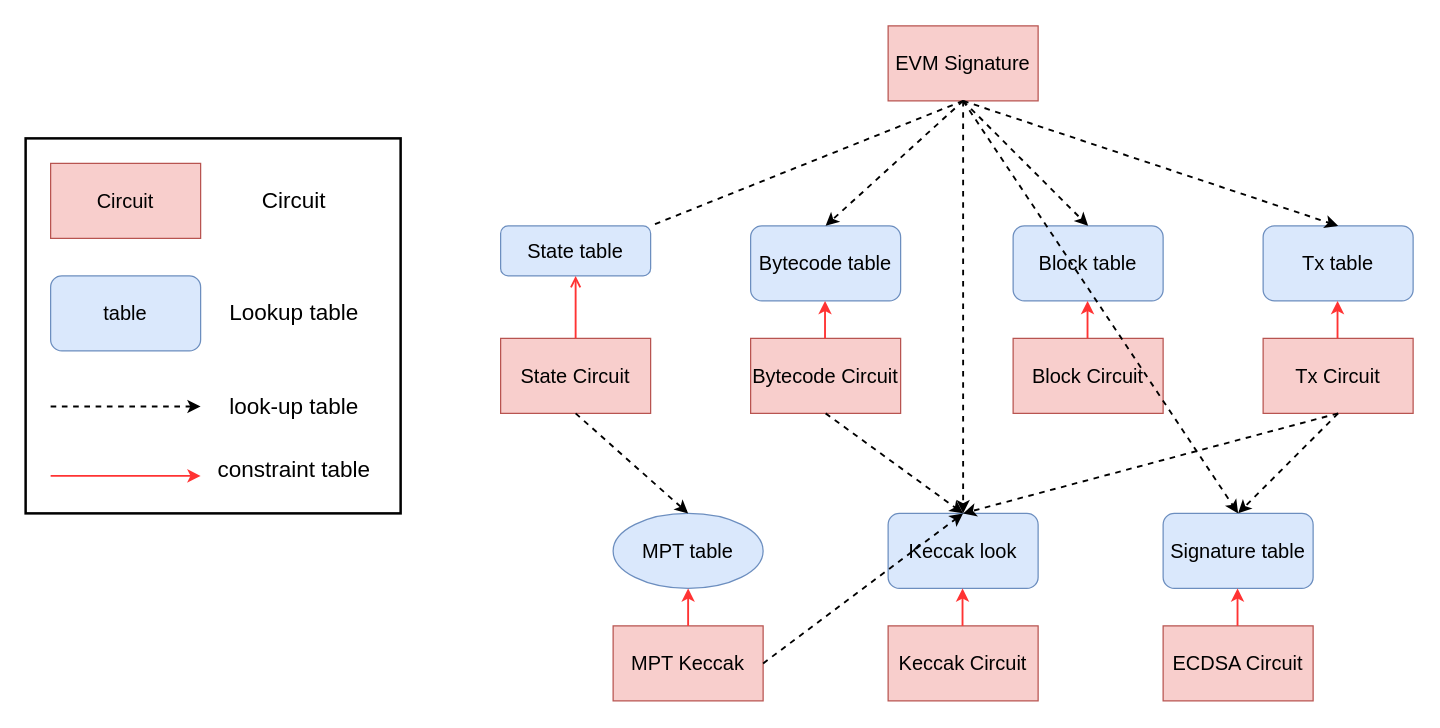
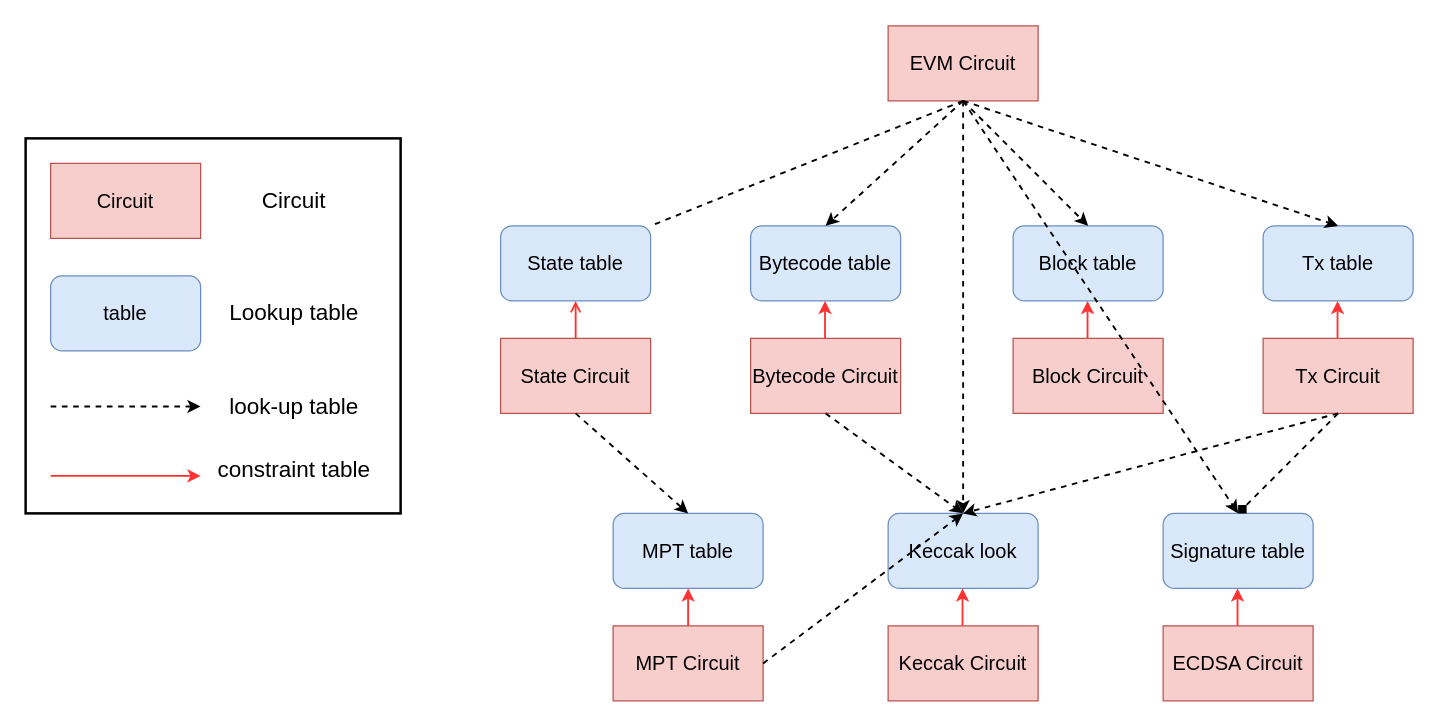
(963, 63) -> (963, 63)
(576, 251) -> (576, 263)
(1247, 505) -> (1247, 504)
(688, 551) -> (688, 551)
(688, 663) -> (688, 663)
